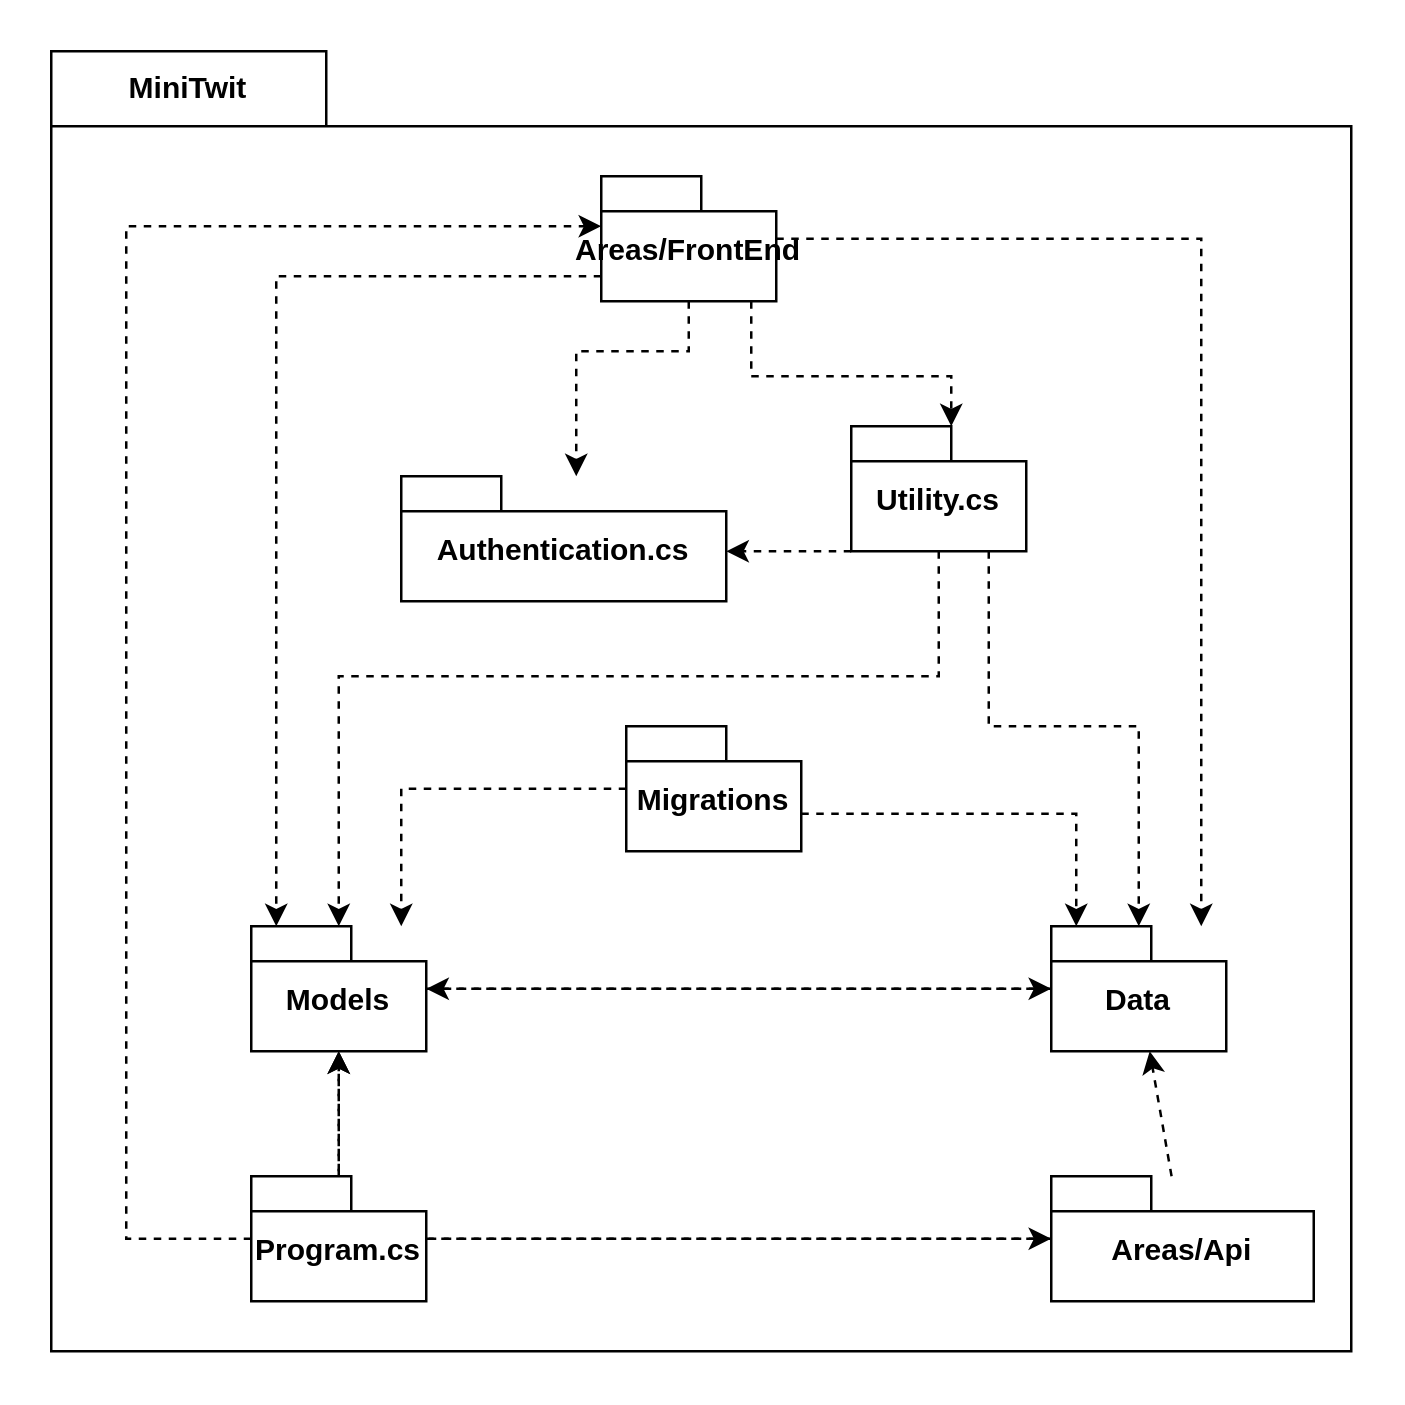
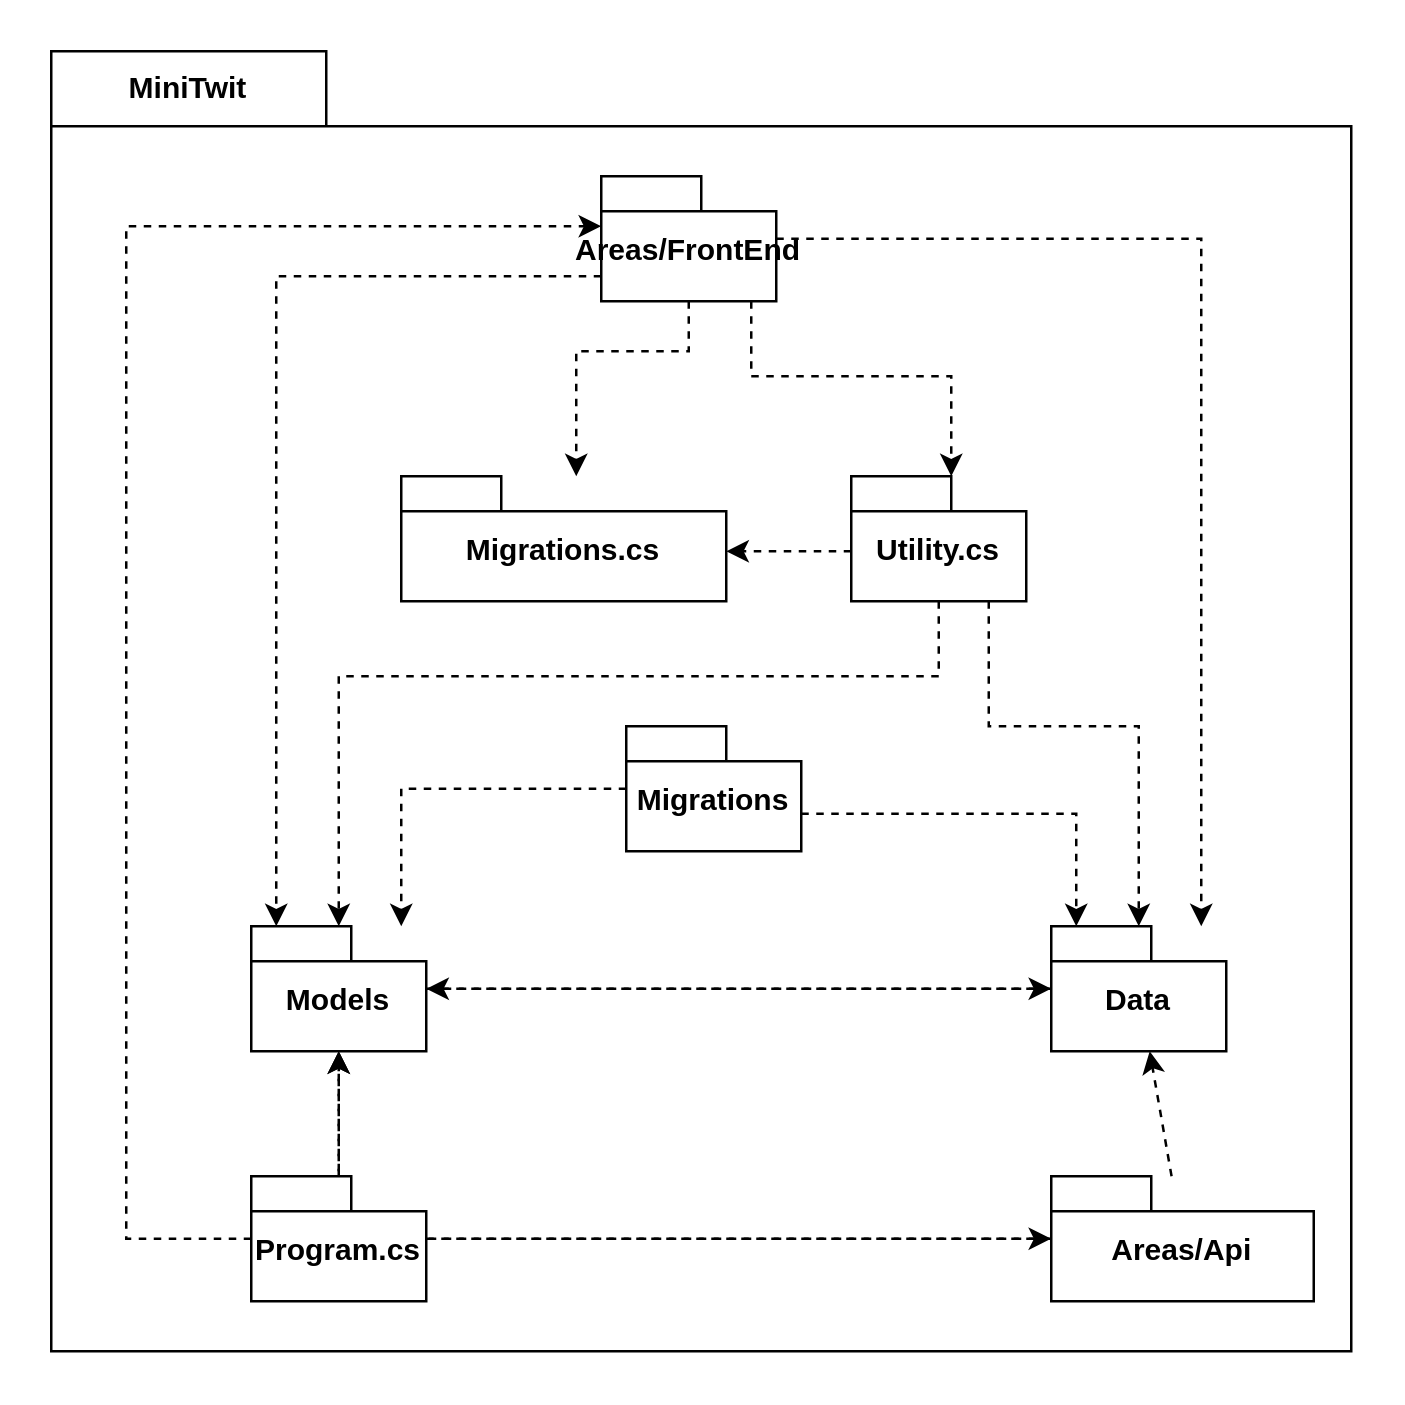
(939, 489) -> (939, 539)
(564, 551) -> (564, 551)
